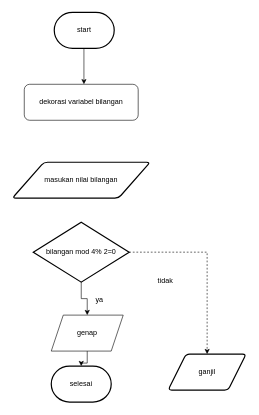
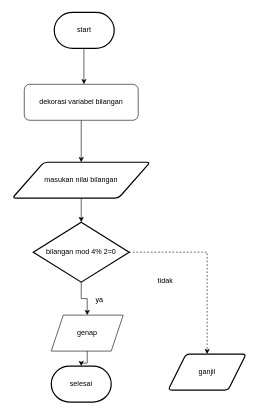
none -> (81, 156)
none -> (81, 216)
